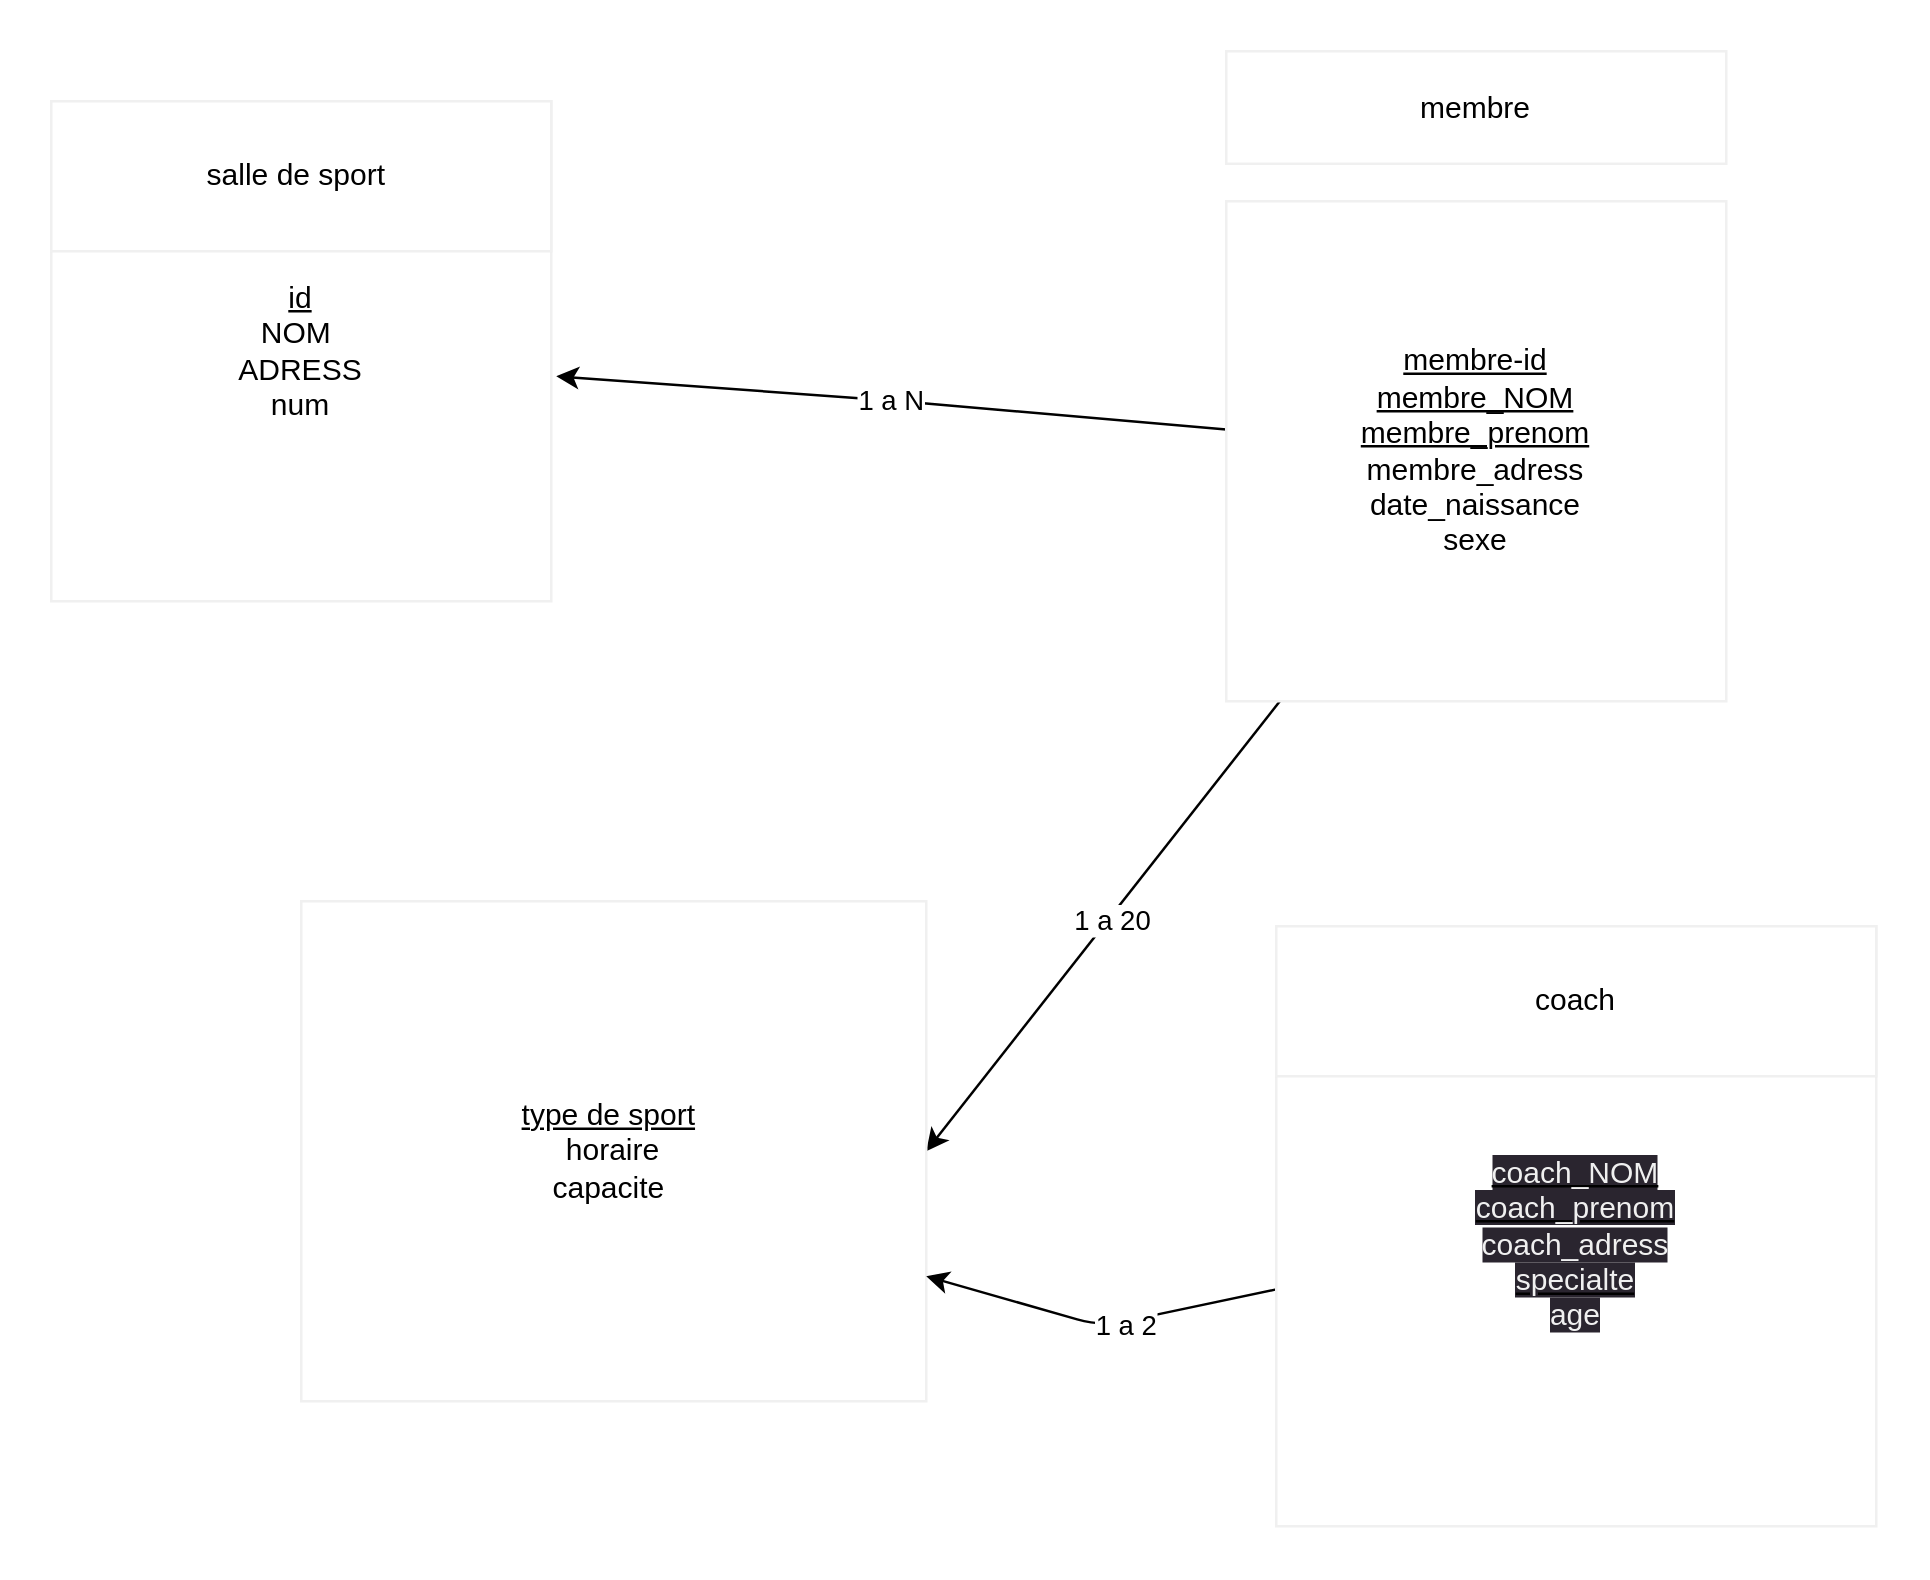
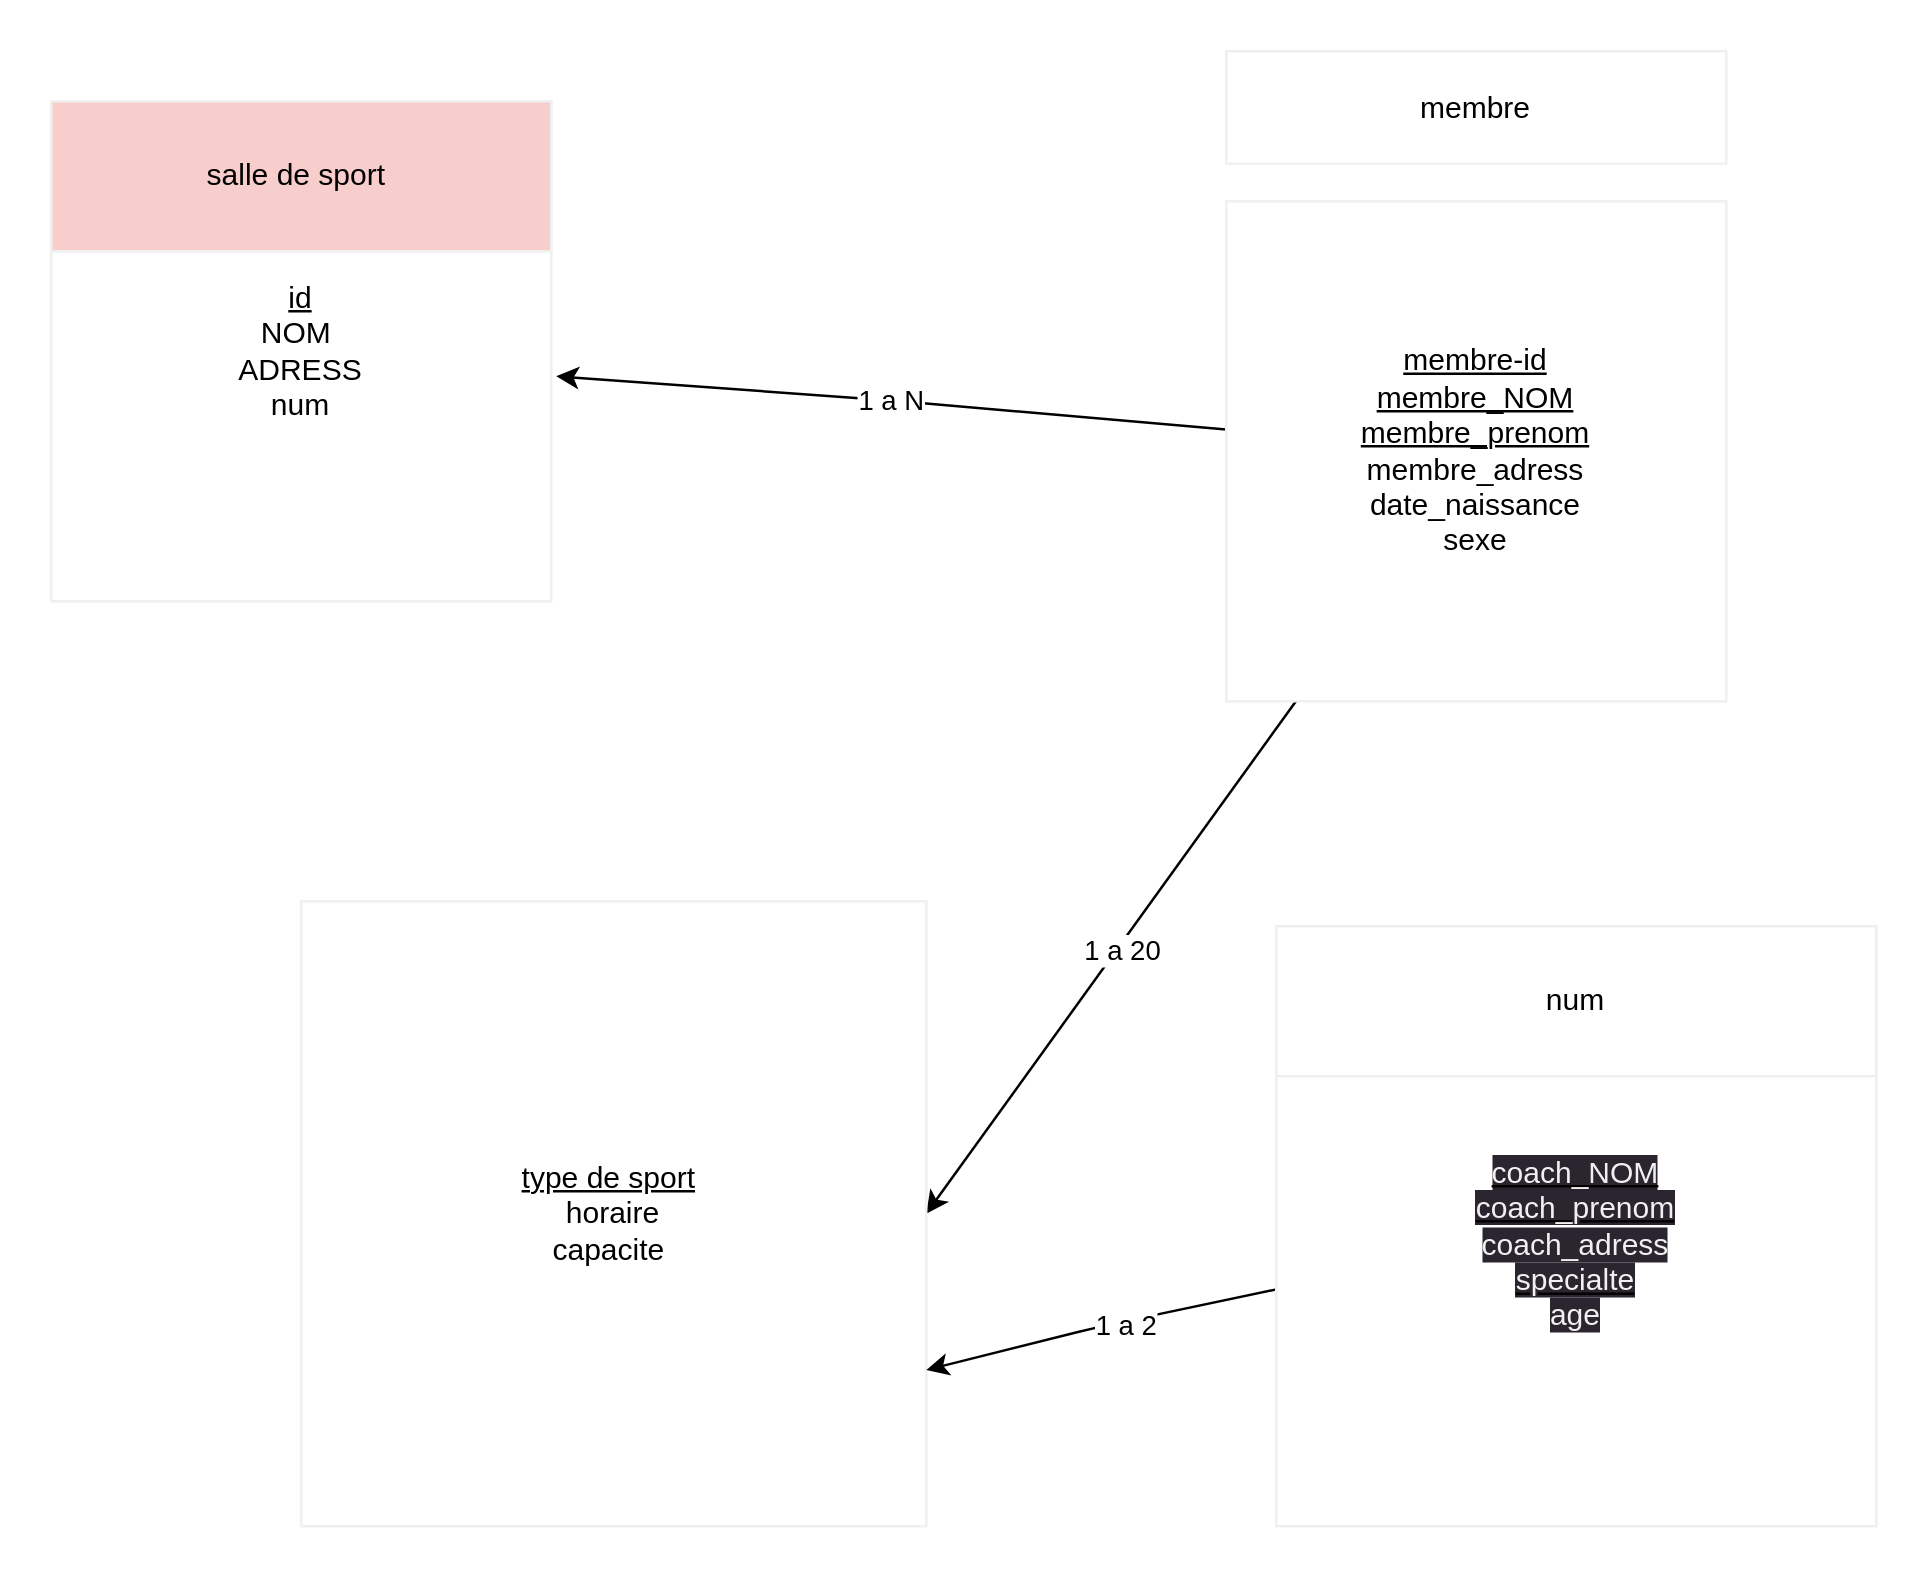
(301, 176) -> (301, 176)
(1576, 1001) -> (1576, 1001)
(614, 1151) -> (614, 1214)
